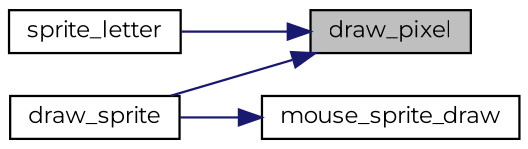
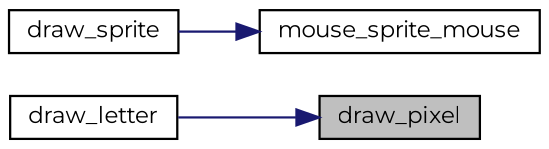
(95, 32) -> (94, 117)
(231, 78) -> none
(391, 117) -> (400, 32)
